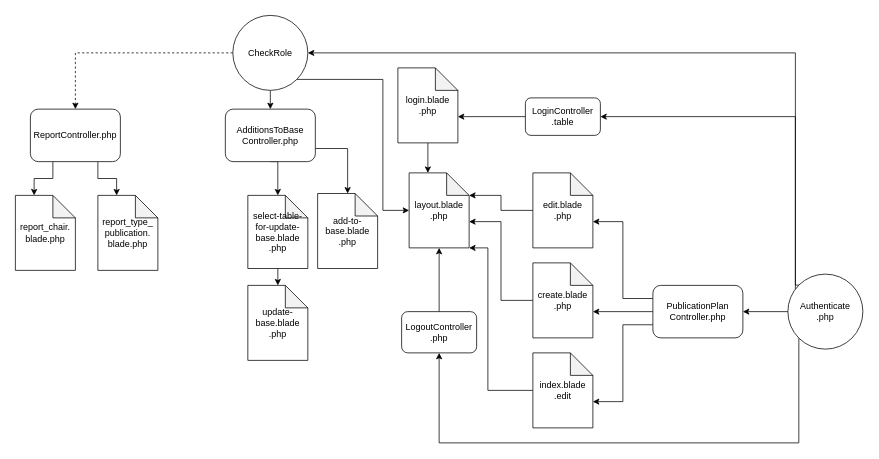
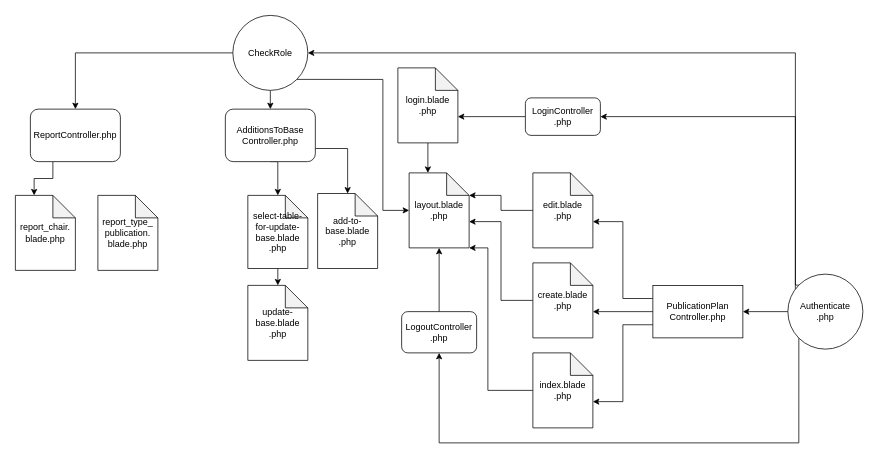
(129, 53) -> (129, 53)
(563, 117) -> (563, 117)
(112, 179) -> none
(698, 312) -> (698, 312)
(563, 390) -> (563, 390)
